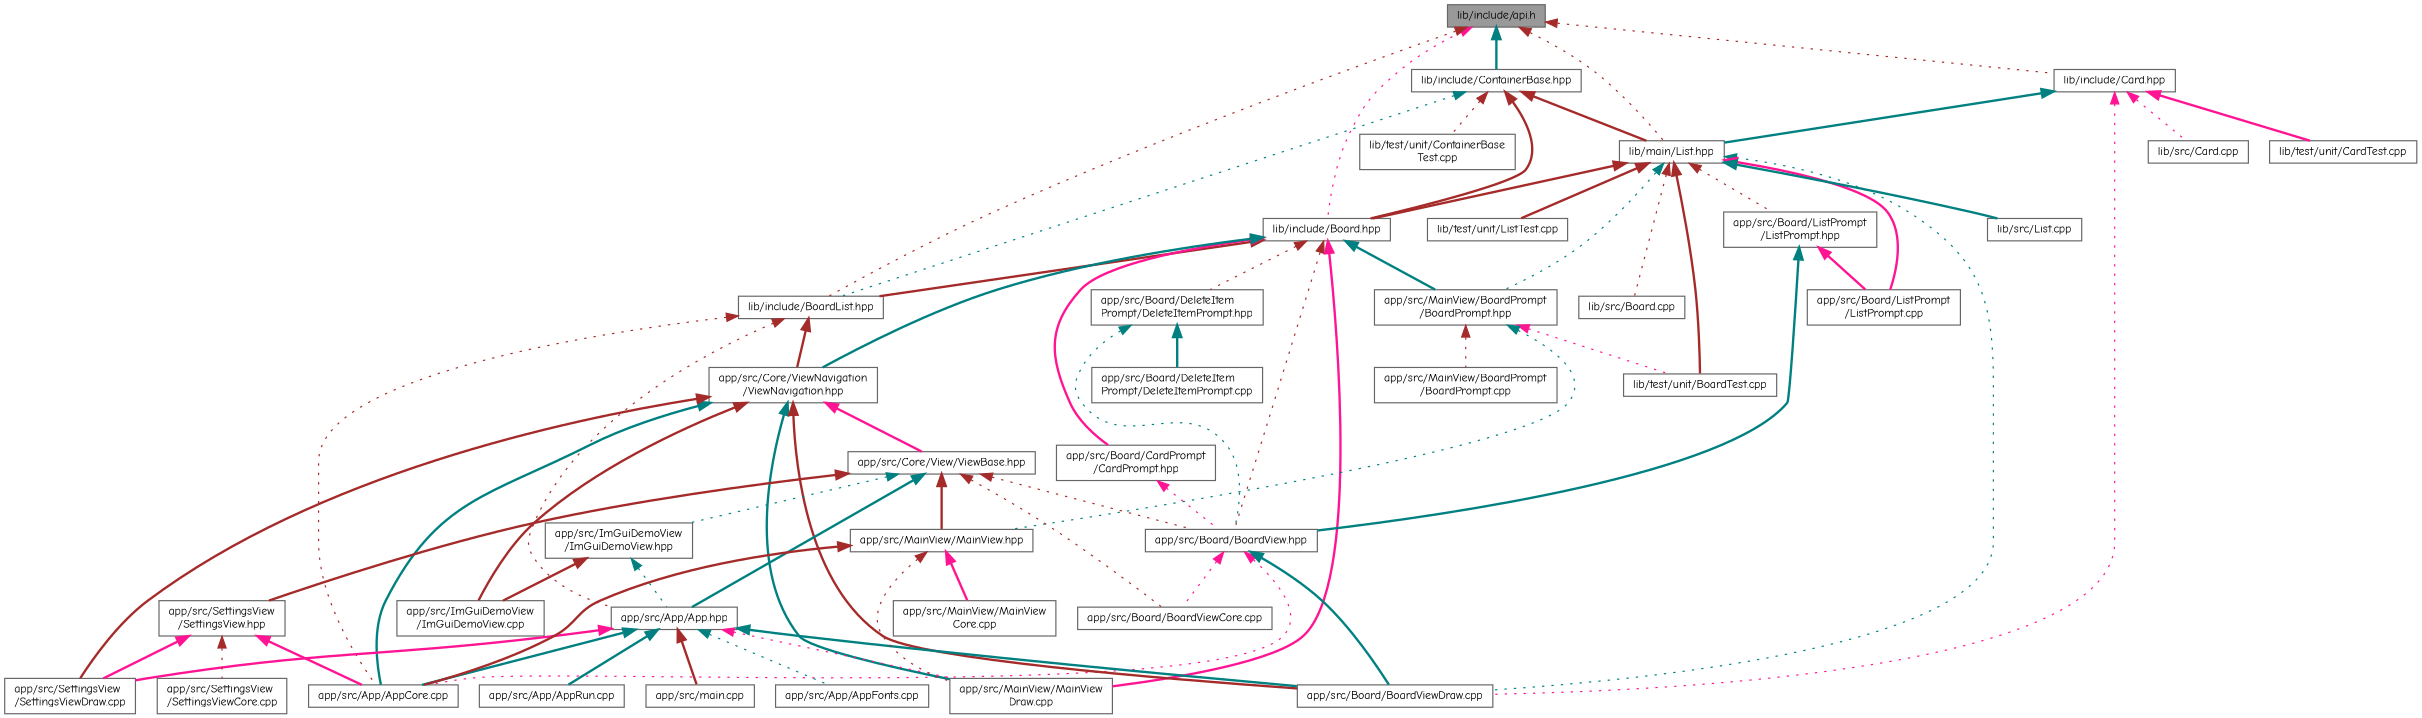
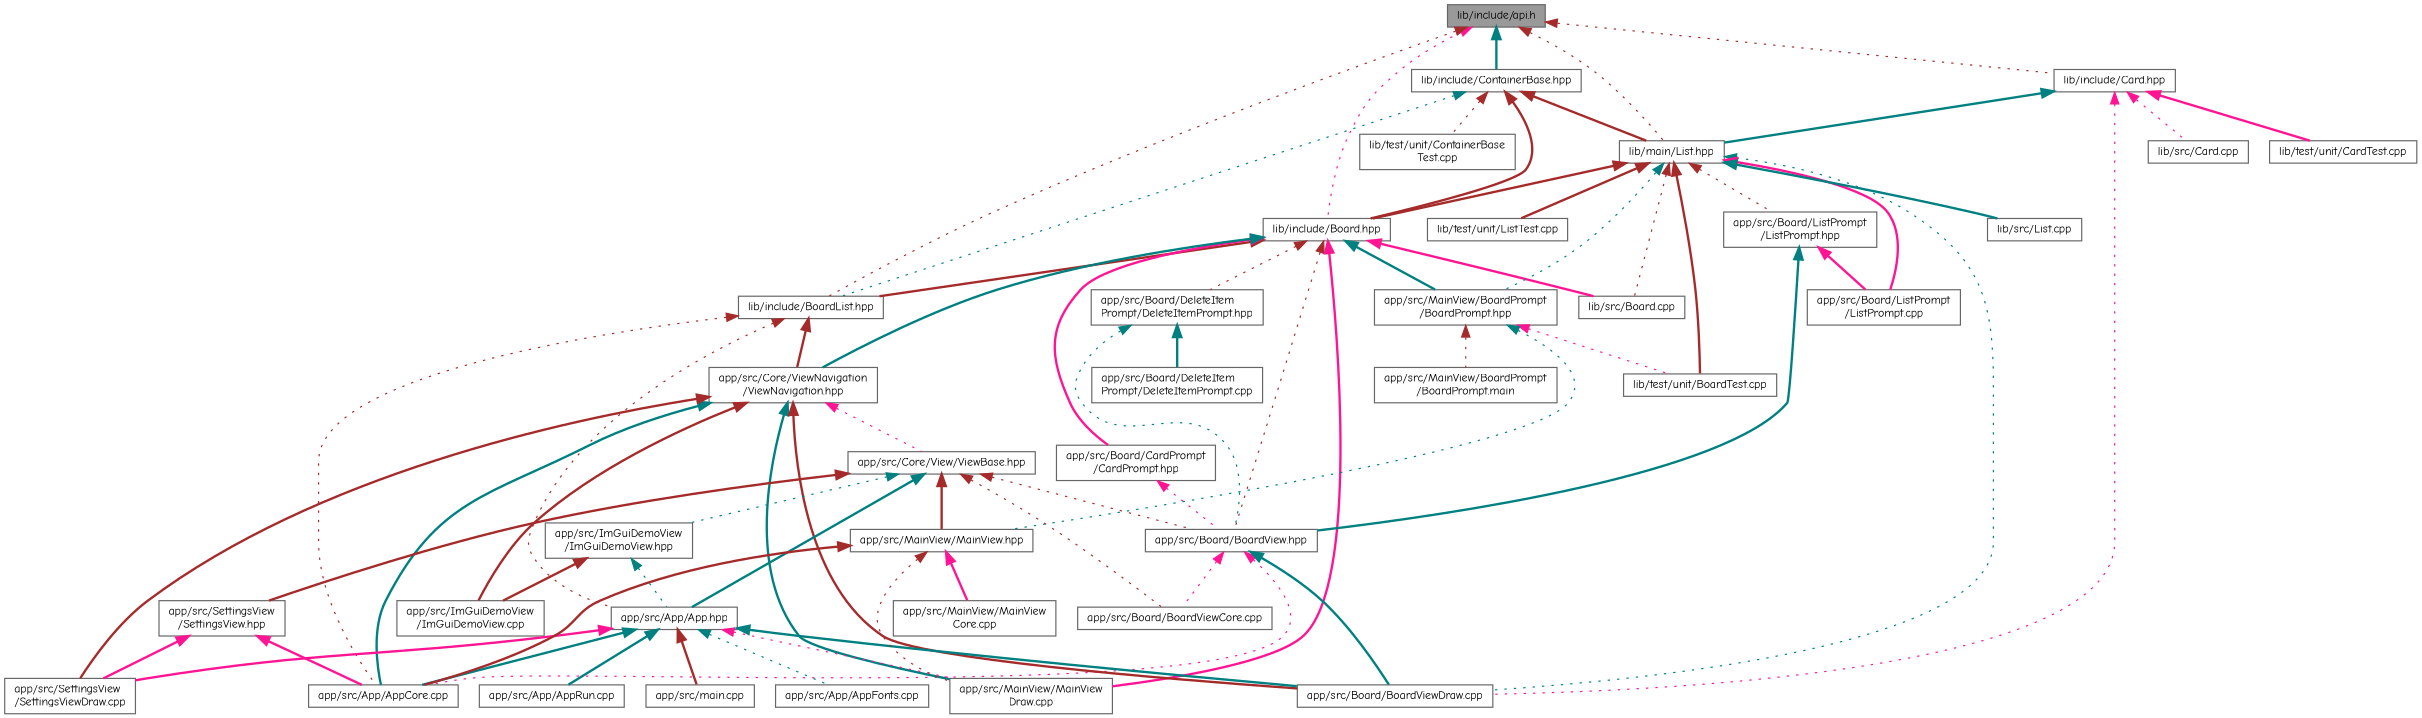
none -> (1487, 270)
(1466, 385) -> (1466, 385)
(879, 430) -> (879, 430)
(222, 696) -> none
